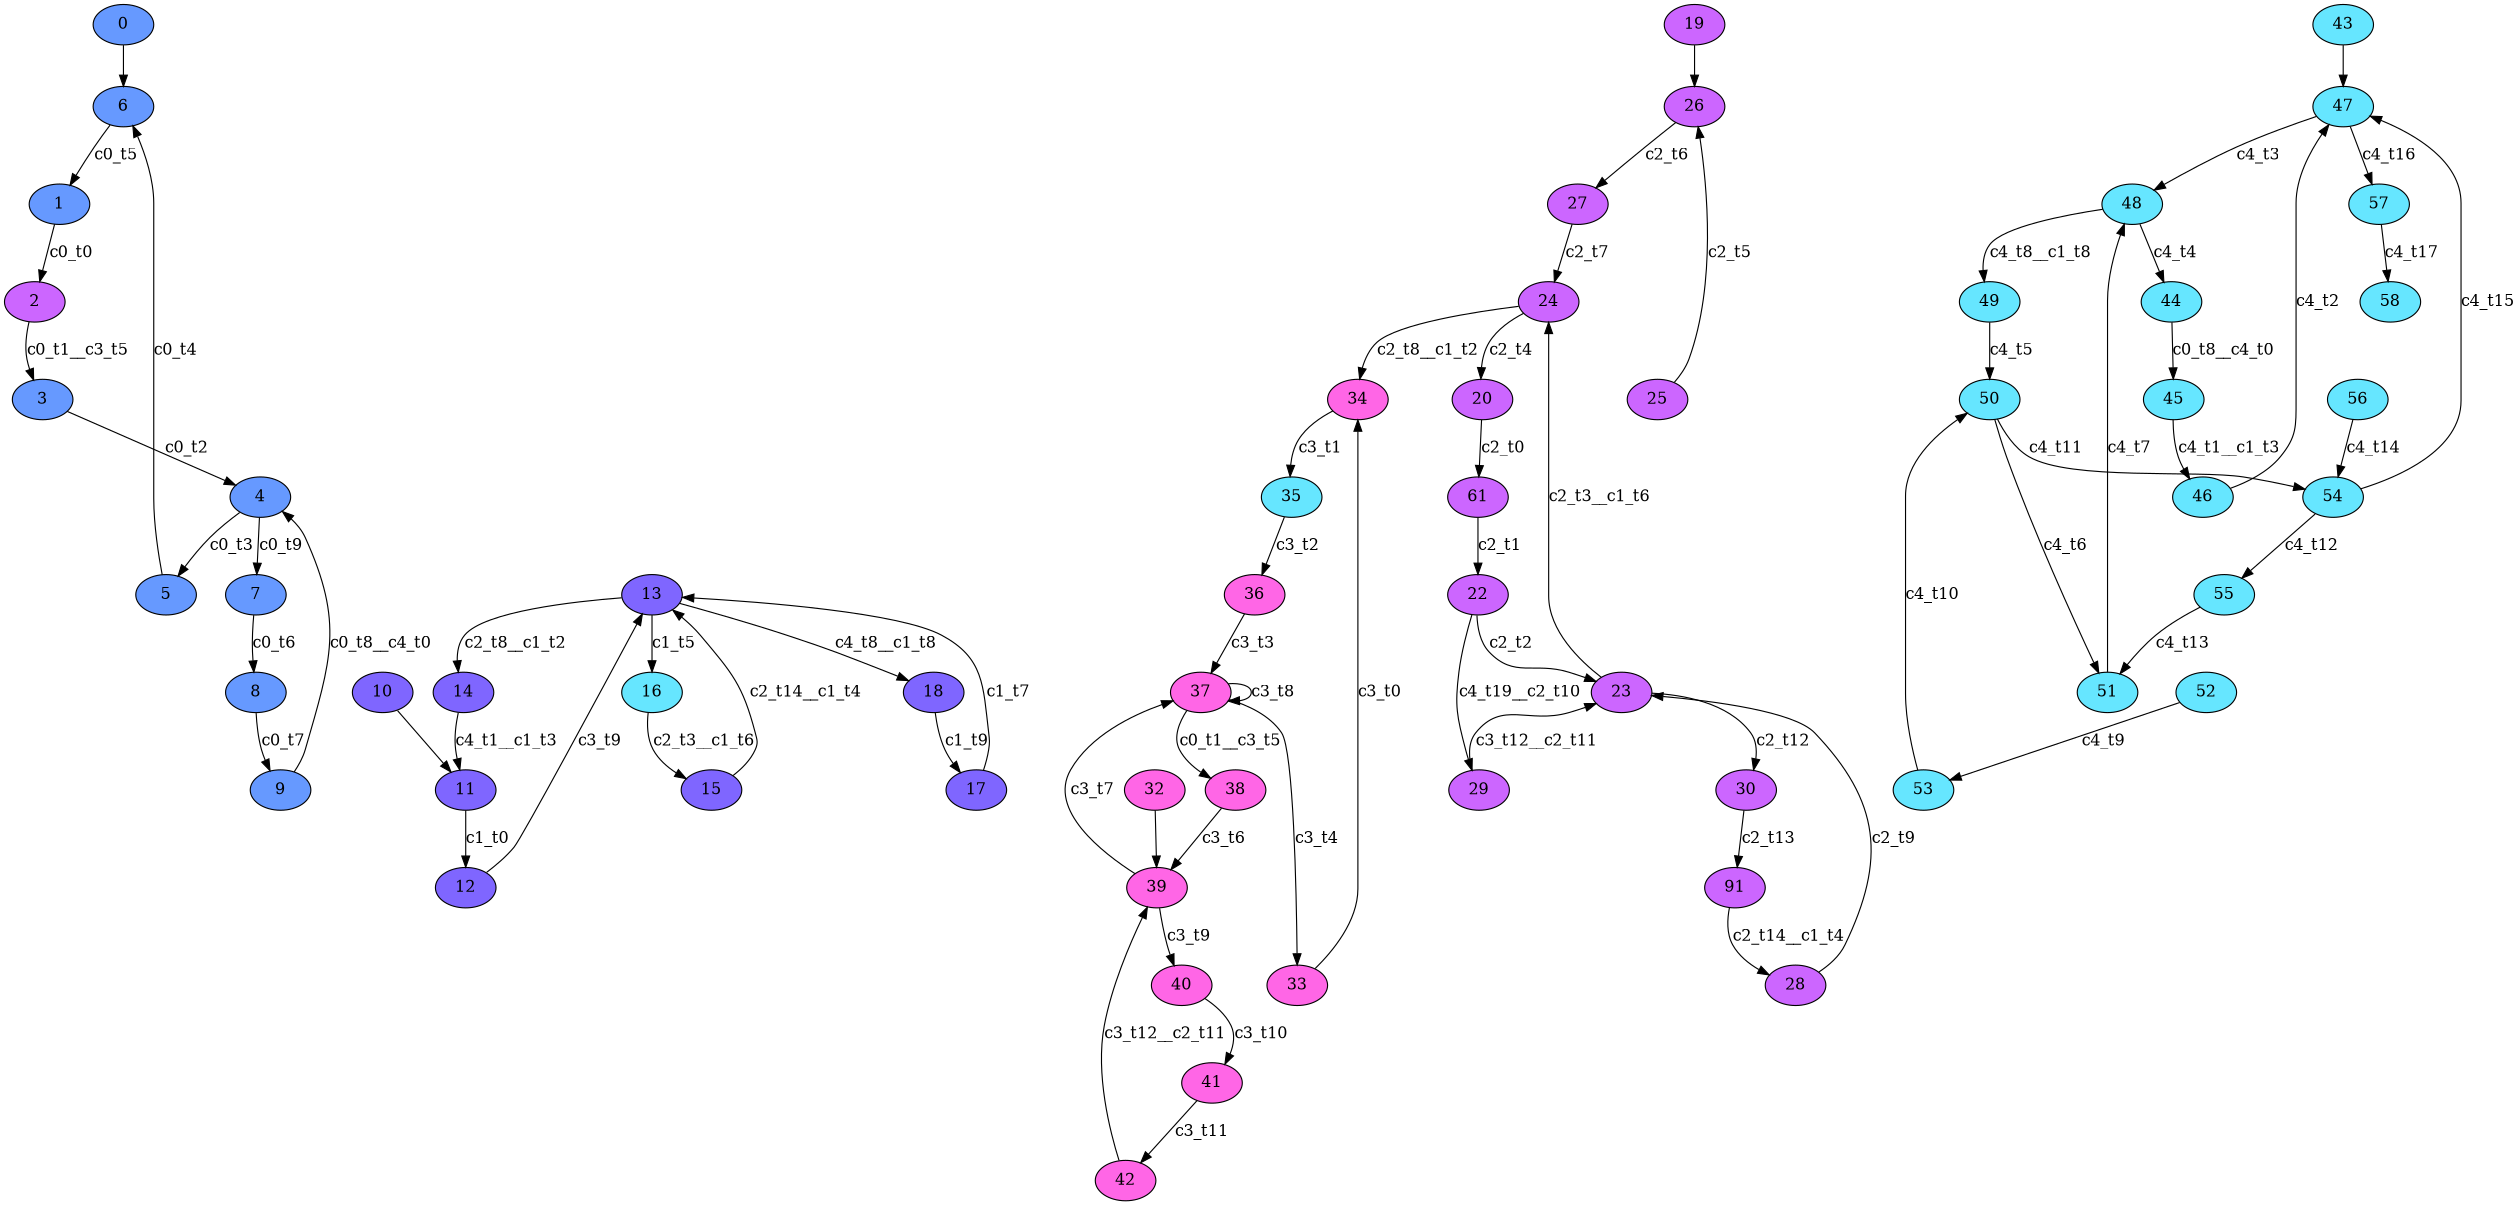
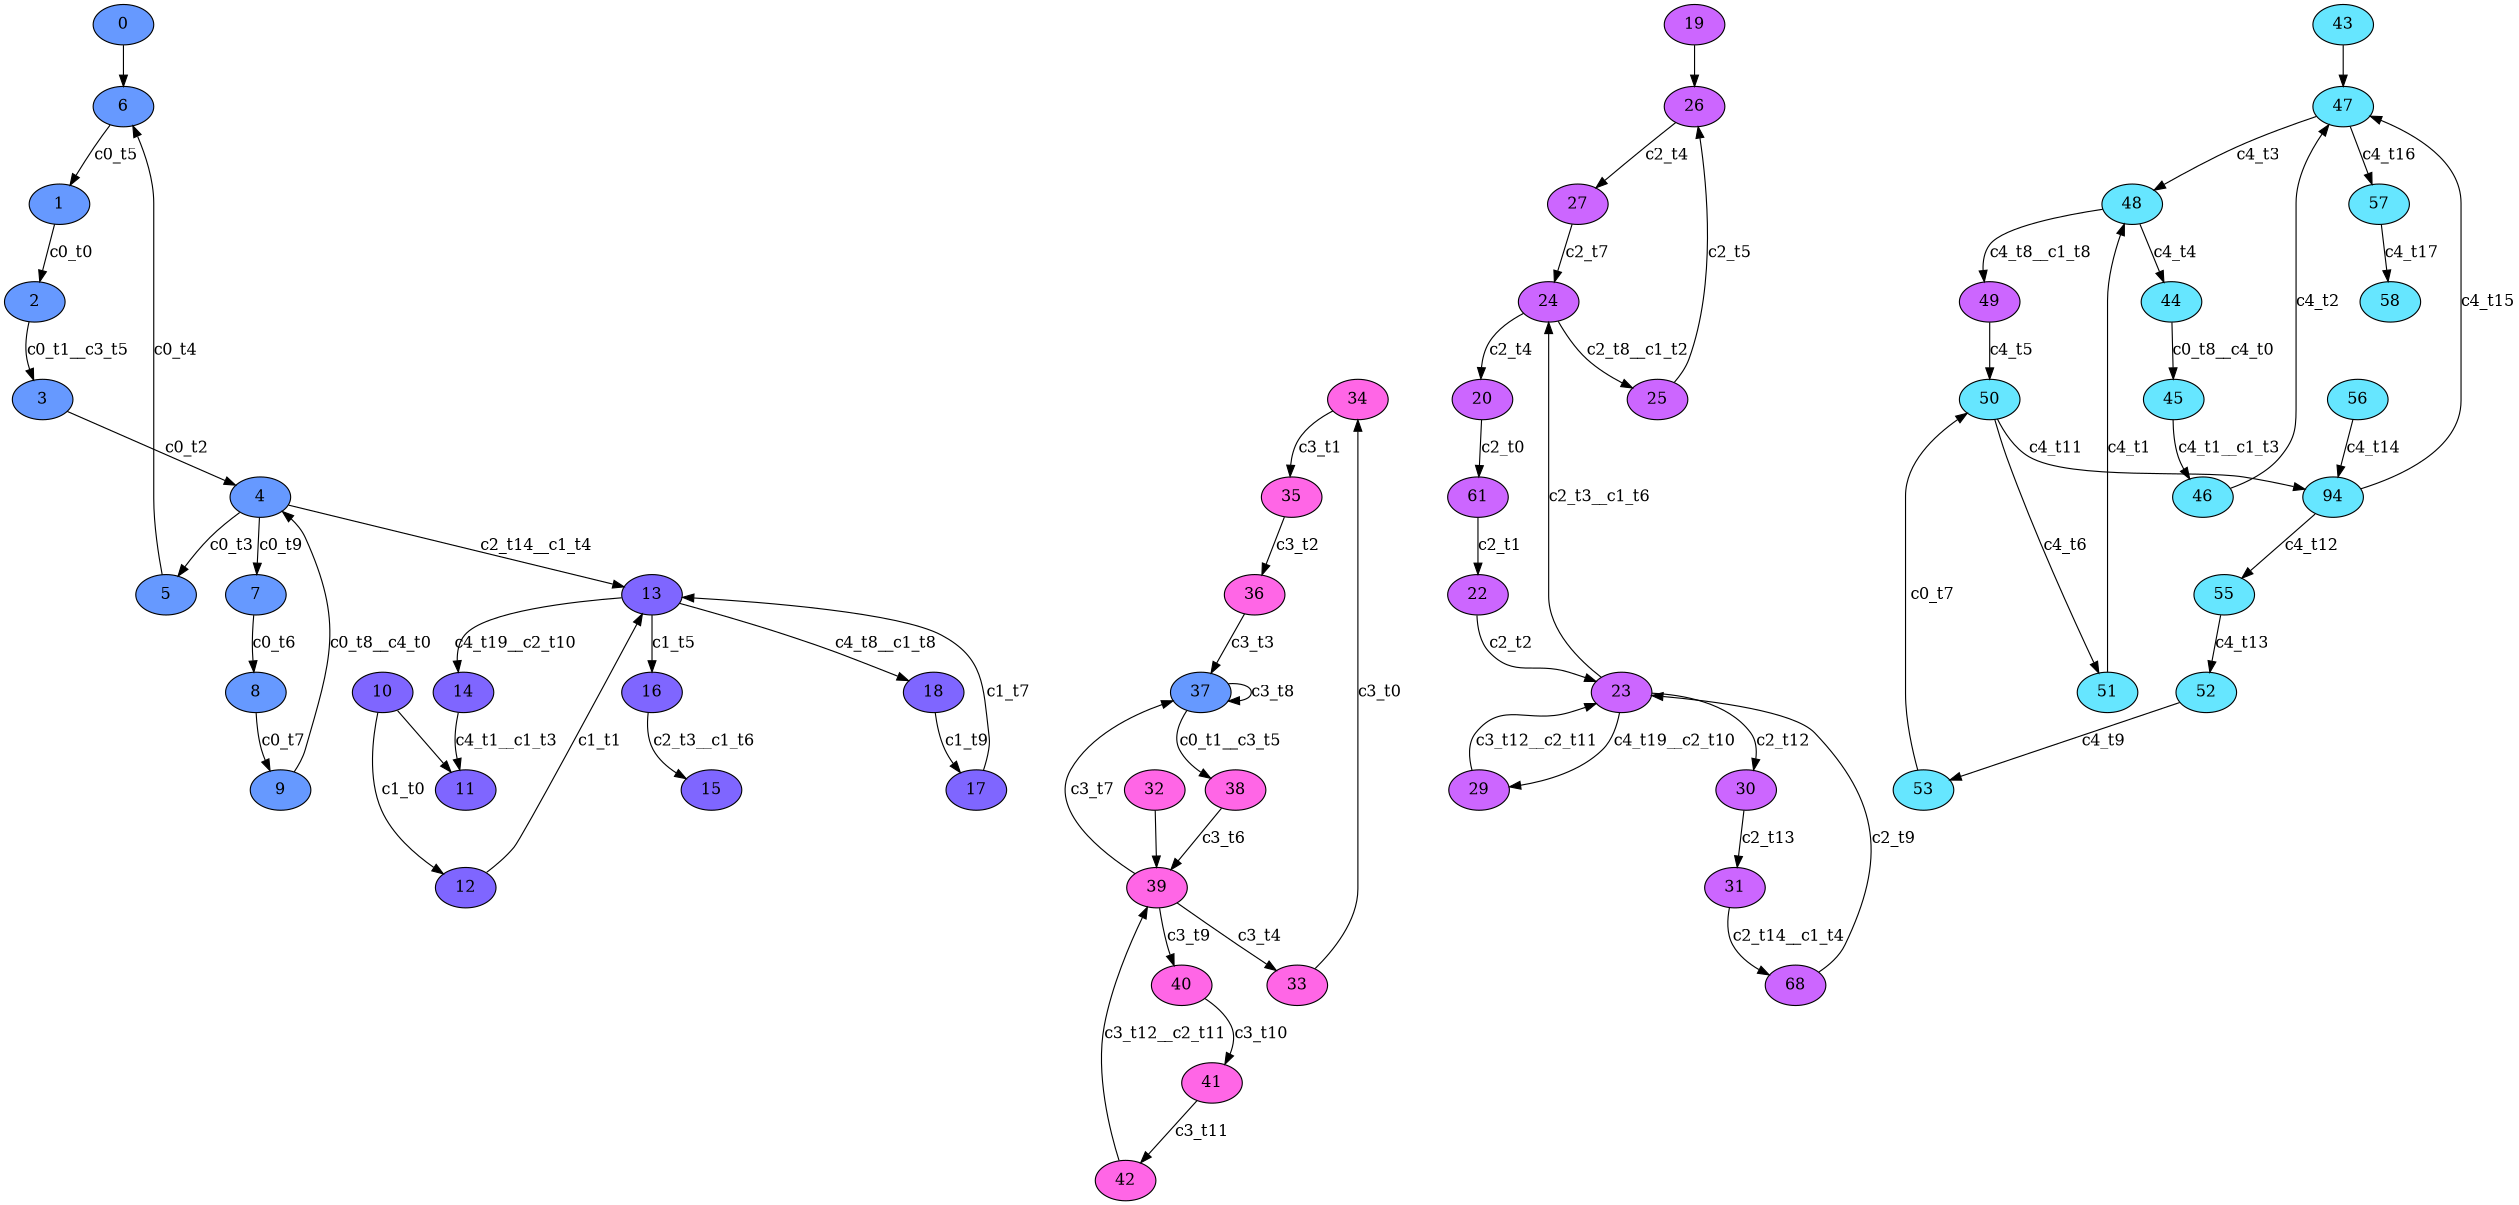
(1667, 155) -> (1667, 155)
(35, 302) -> (35, 302)
(1990, 302) -> (1990, 302)
(1431, 321) -> (1585, 357)
(2129, 448) -> (2129, 448)
(1292, 497) -> (1292, 497)
(2333, 497) -> (2333, 497)
(1932, 595) -> (1932, 595)
(2160, 632) -> (2216, 638)
(516, 644) -> (516, 644)
(1457, 687) -> (1583, 764)
(741, 691) -> (451, 545)
(652, 692) -> (652, 692)
(1201, 692) -> (1201, 692)
(600, 741) -> (600, 741)
(1293, 811) -> (1222, 934)
(466, 833) -> (378, 800)
(1735, 888) -> (1735, 888)
(1796, 985) -> (1796, 985)
